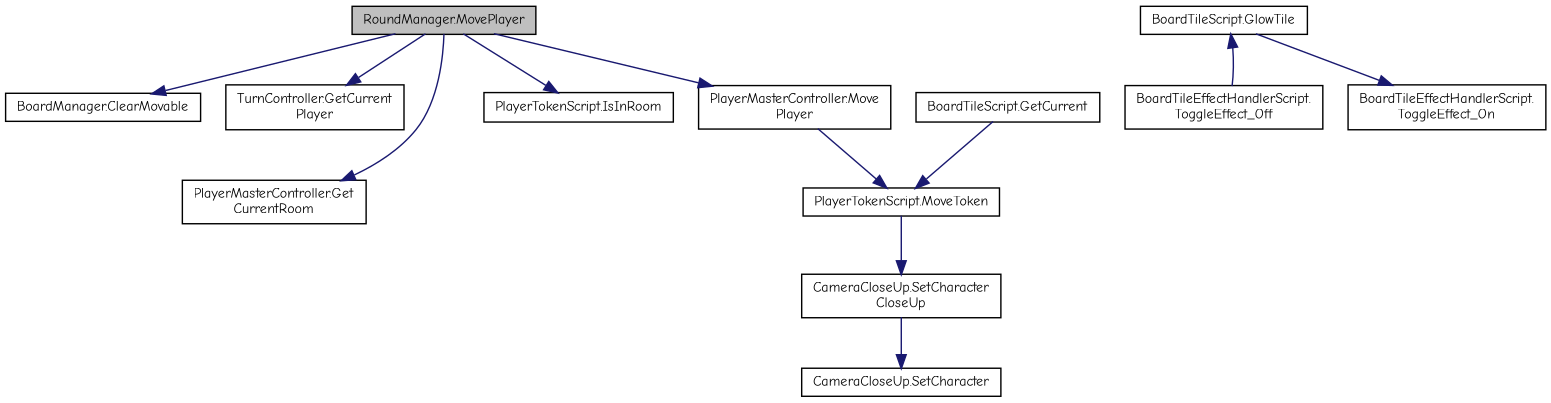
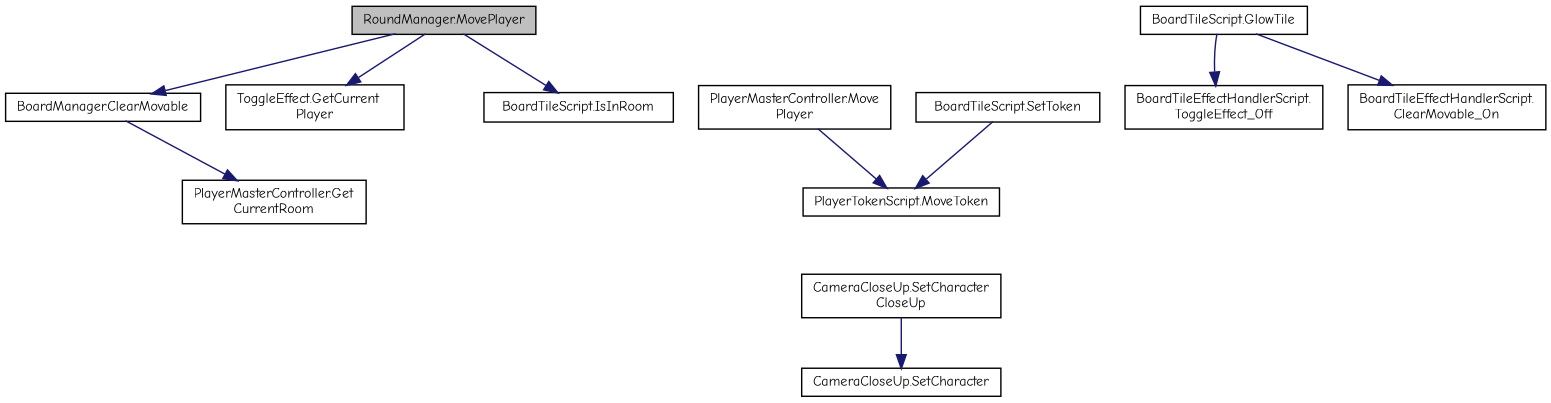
(596, 58) -> none
(1233, 67) -> (1215, 53)
(315, 107) -> (315, 107)
(579, 107) -> (579, 107)
(1008, 107) -> (1008, 107)
(1447, 107) -> (1447, 107)
(423, 120) -> (175, 147)
(901, 238) -> none
